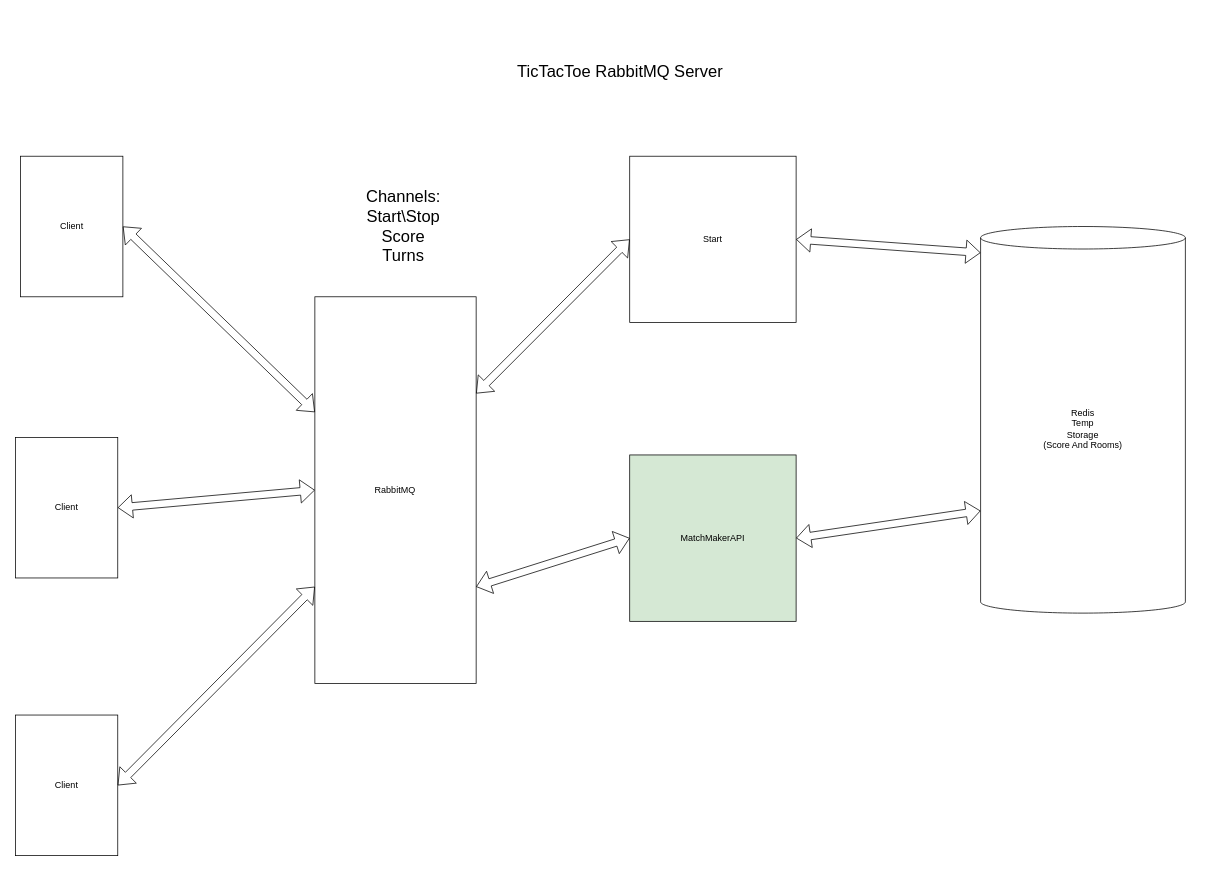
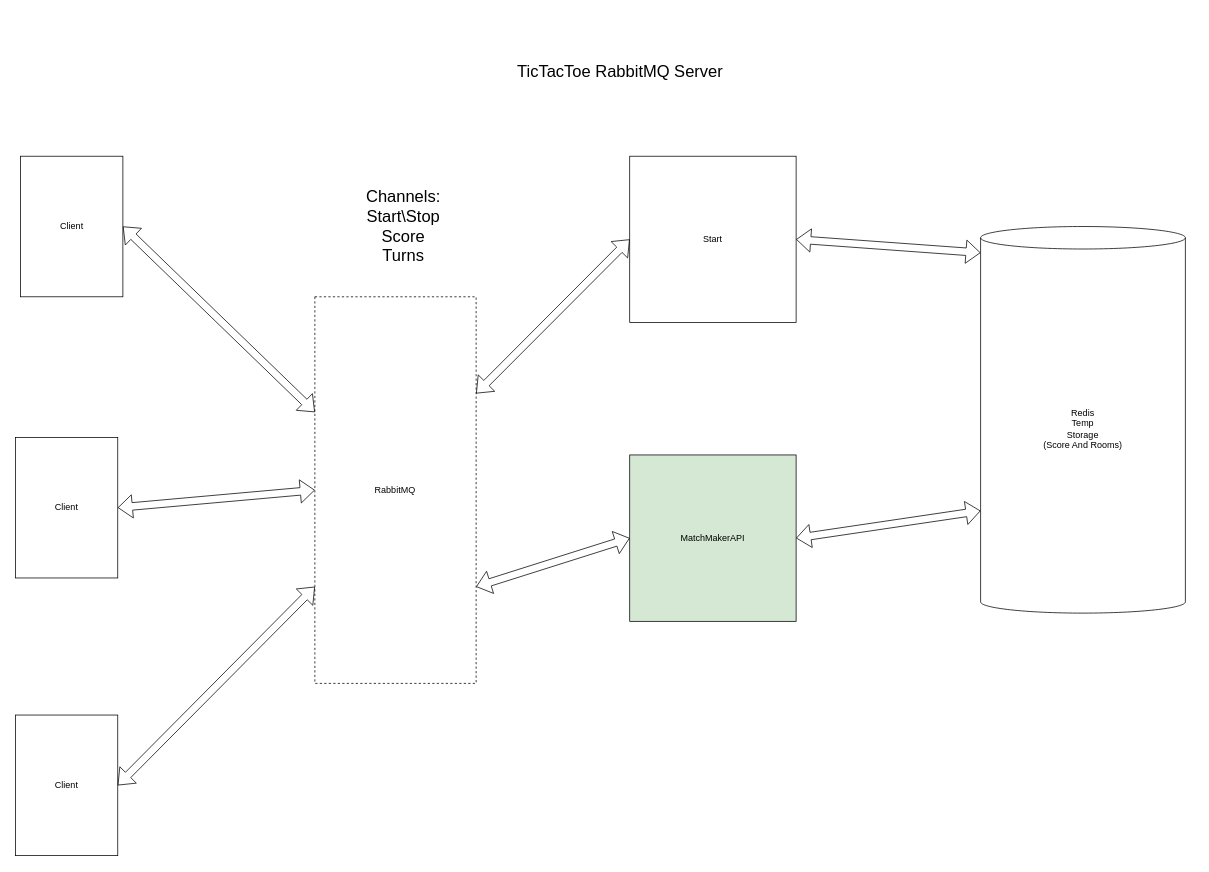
(396, 490) -> (396, 490)
